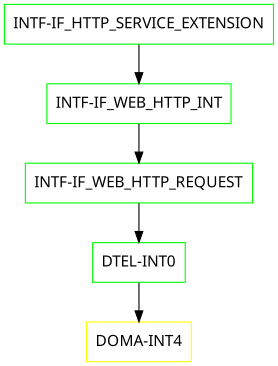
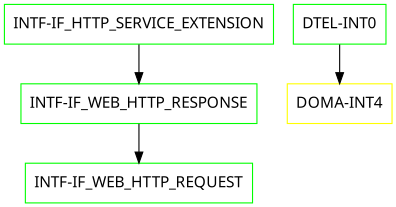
(139, 104) -> (139, 104)
(139, 217) -> none
